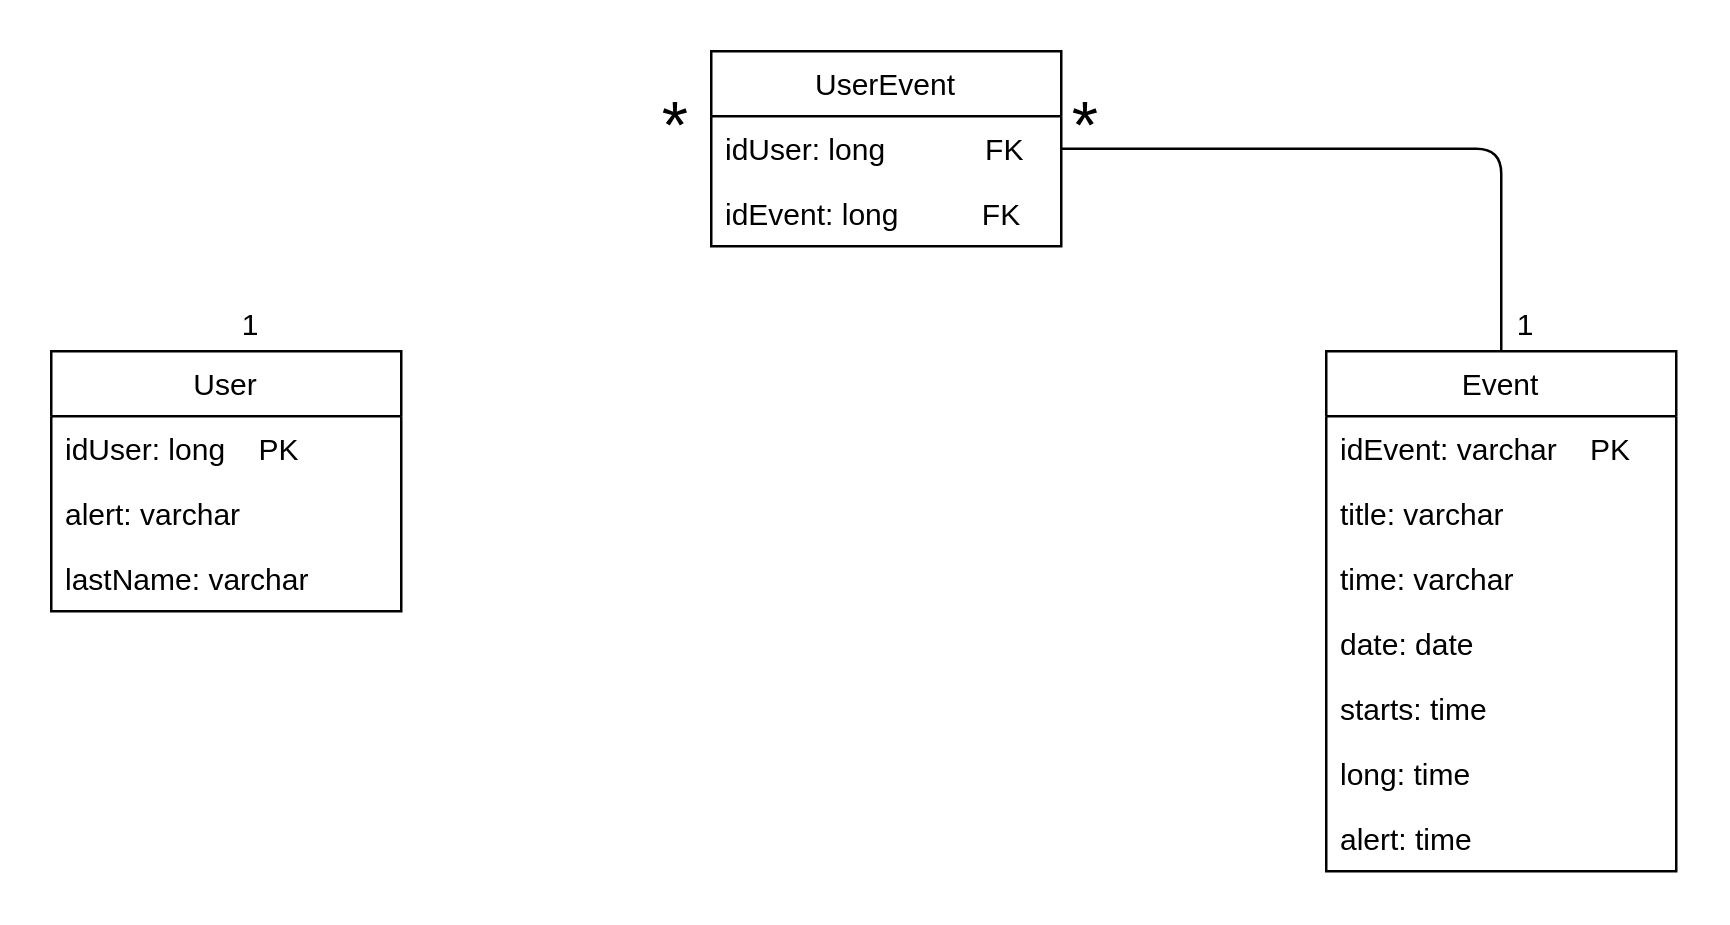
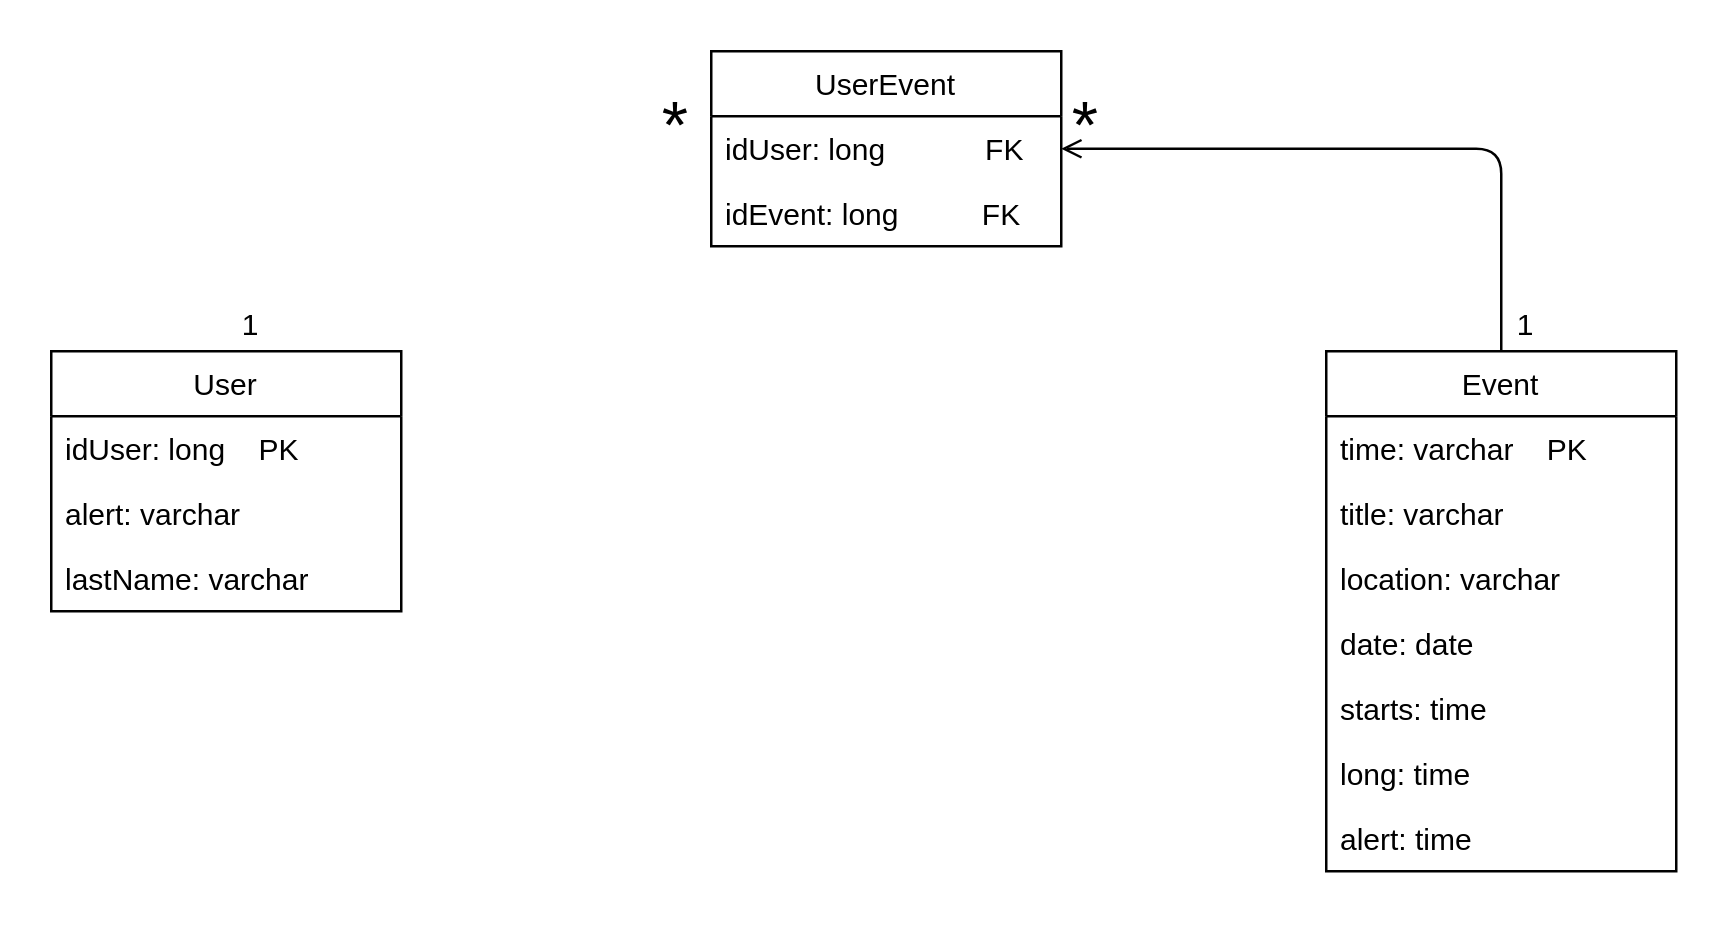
(1068, 149) -> (1070, 149)
(1505, 450) -> (1480, 450)
(1438, 580) -> (1467, 580)
